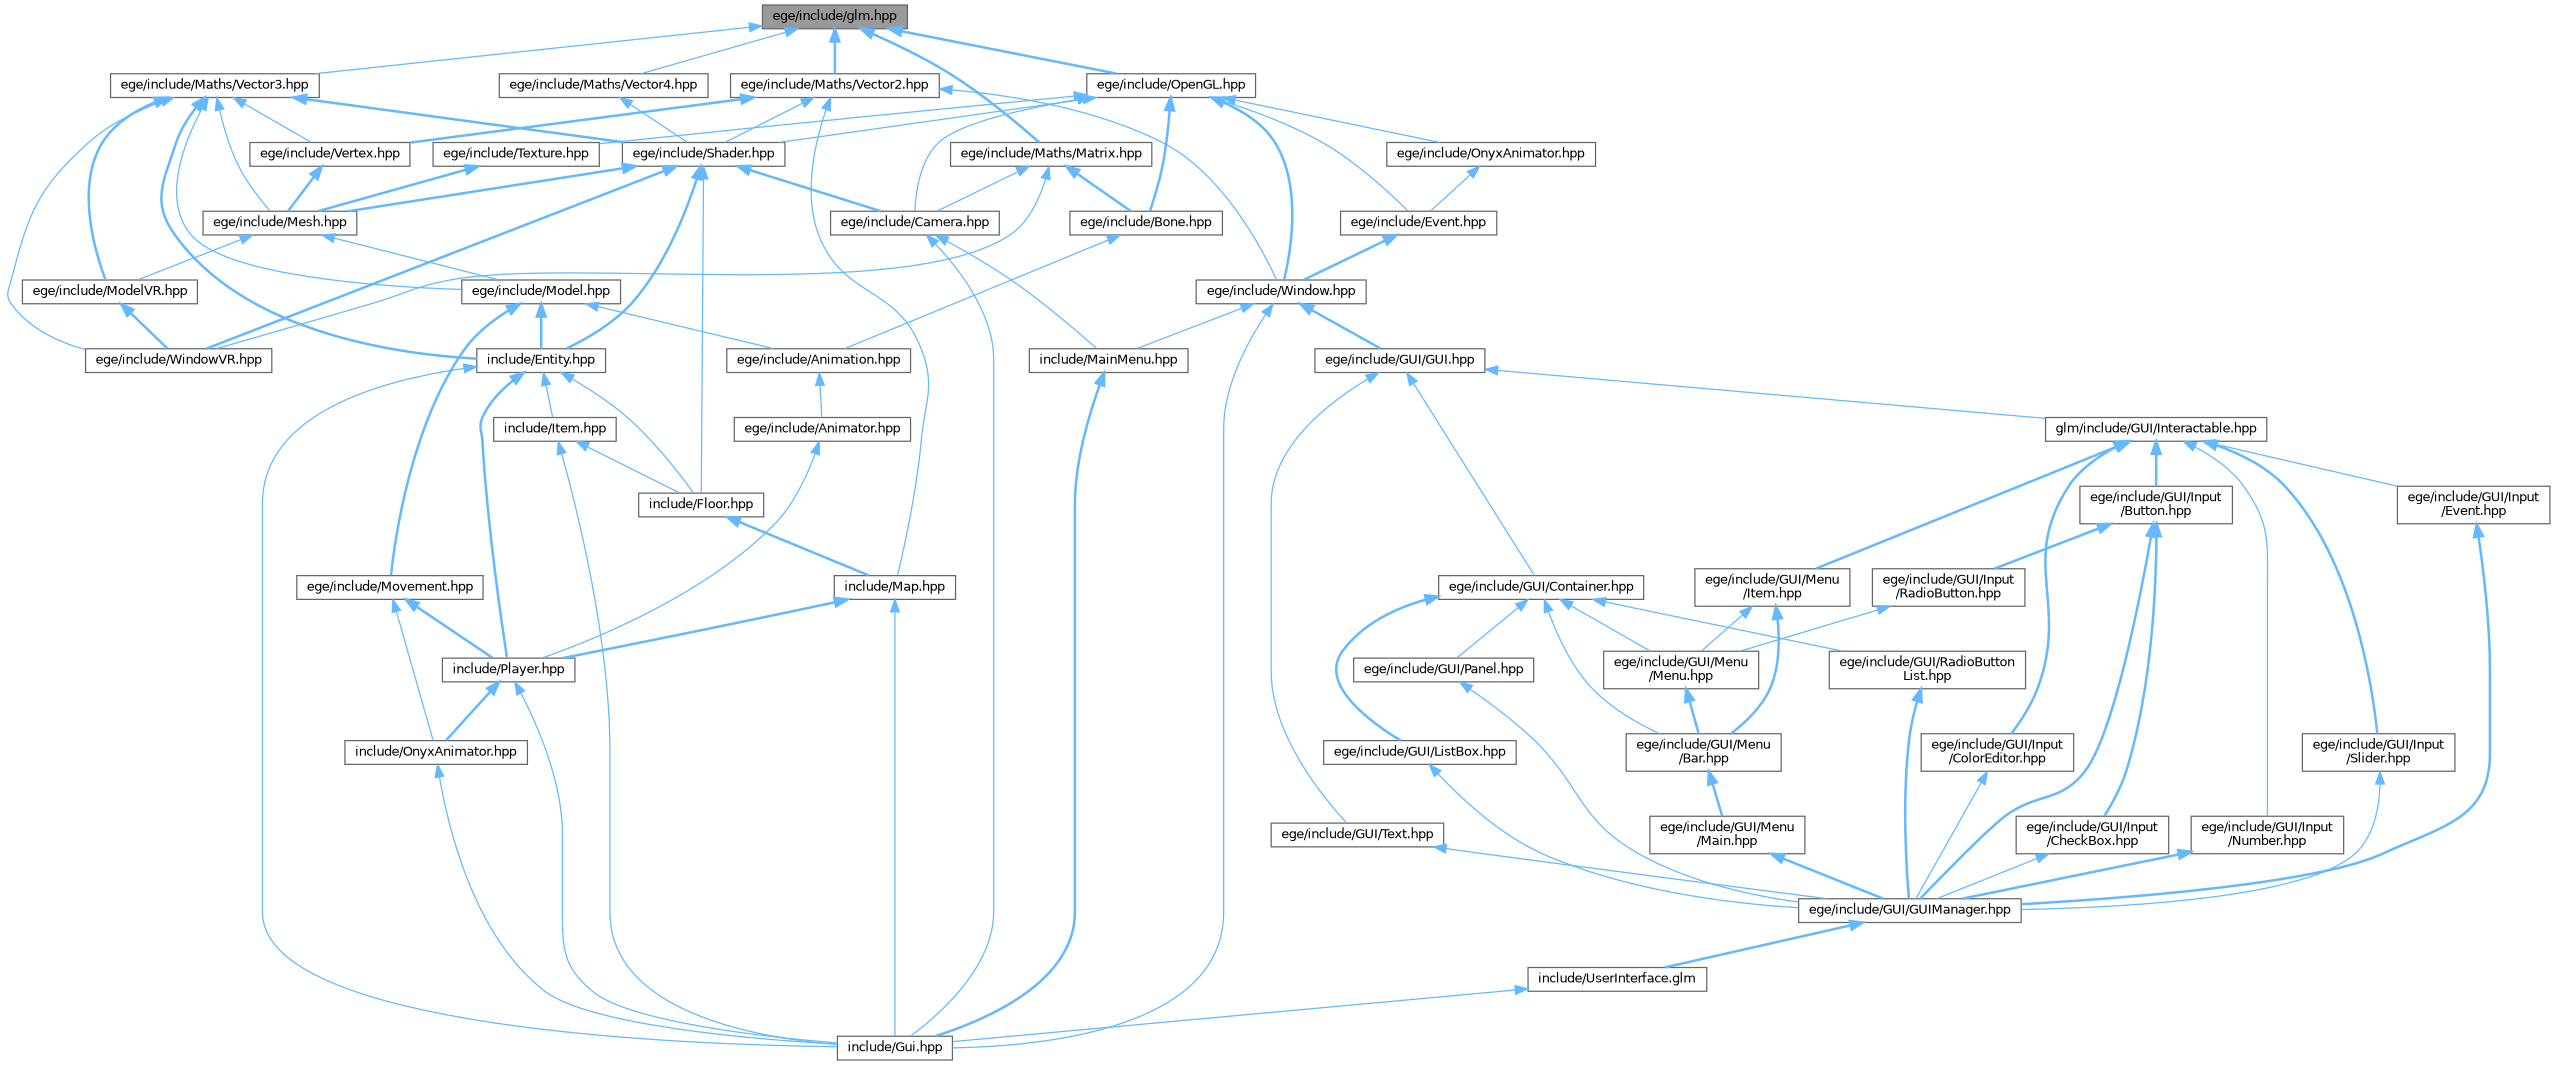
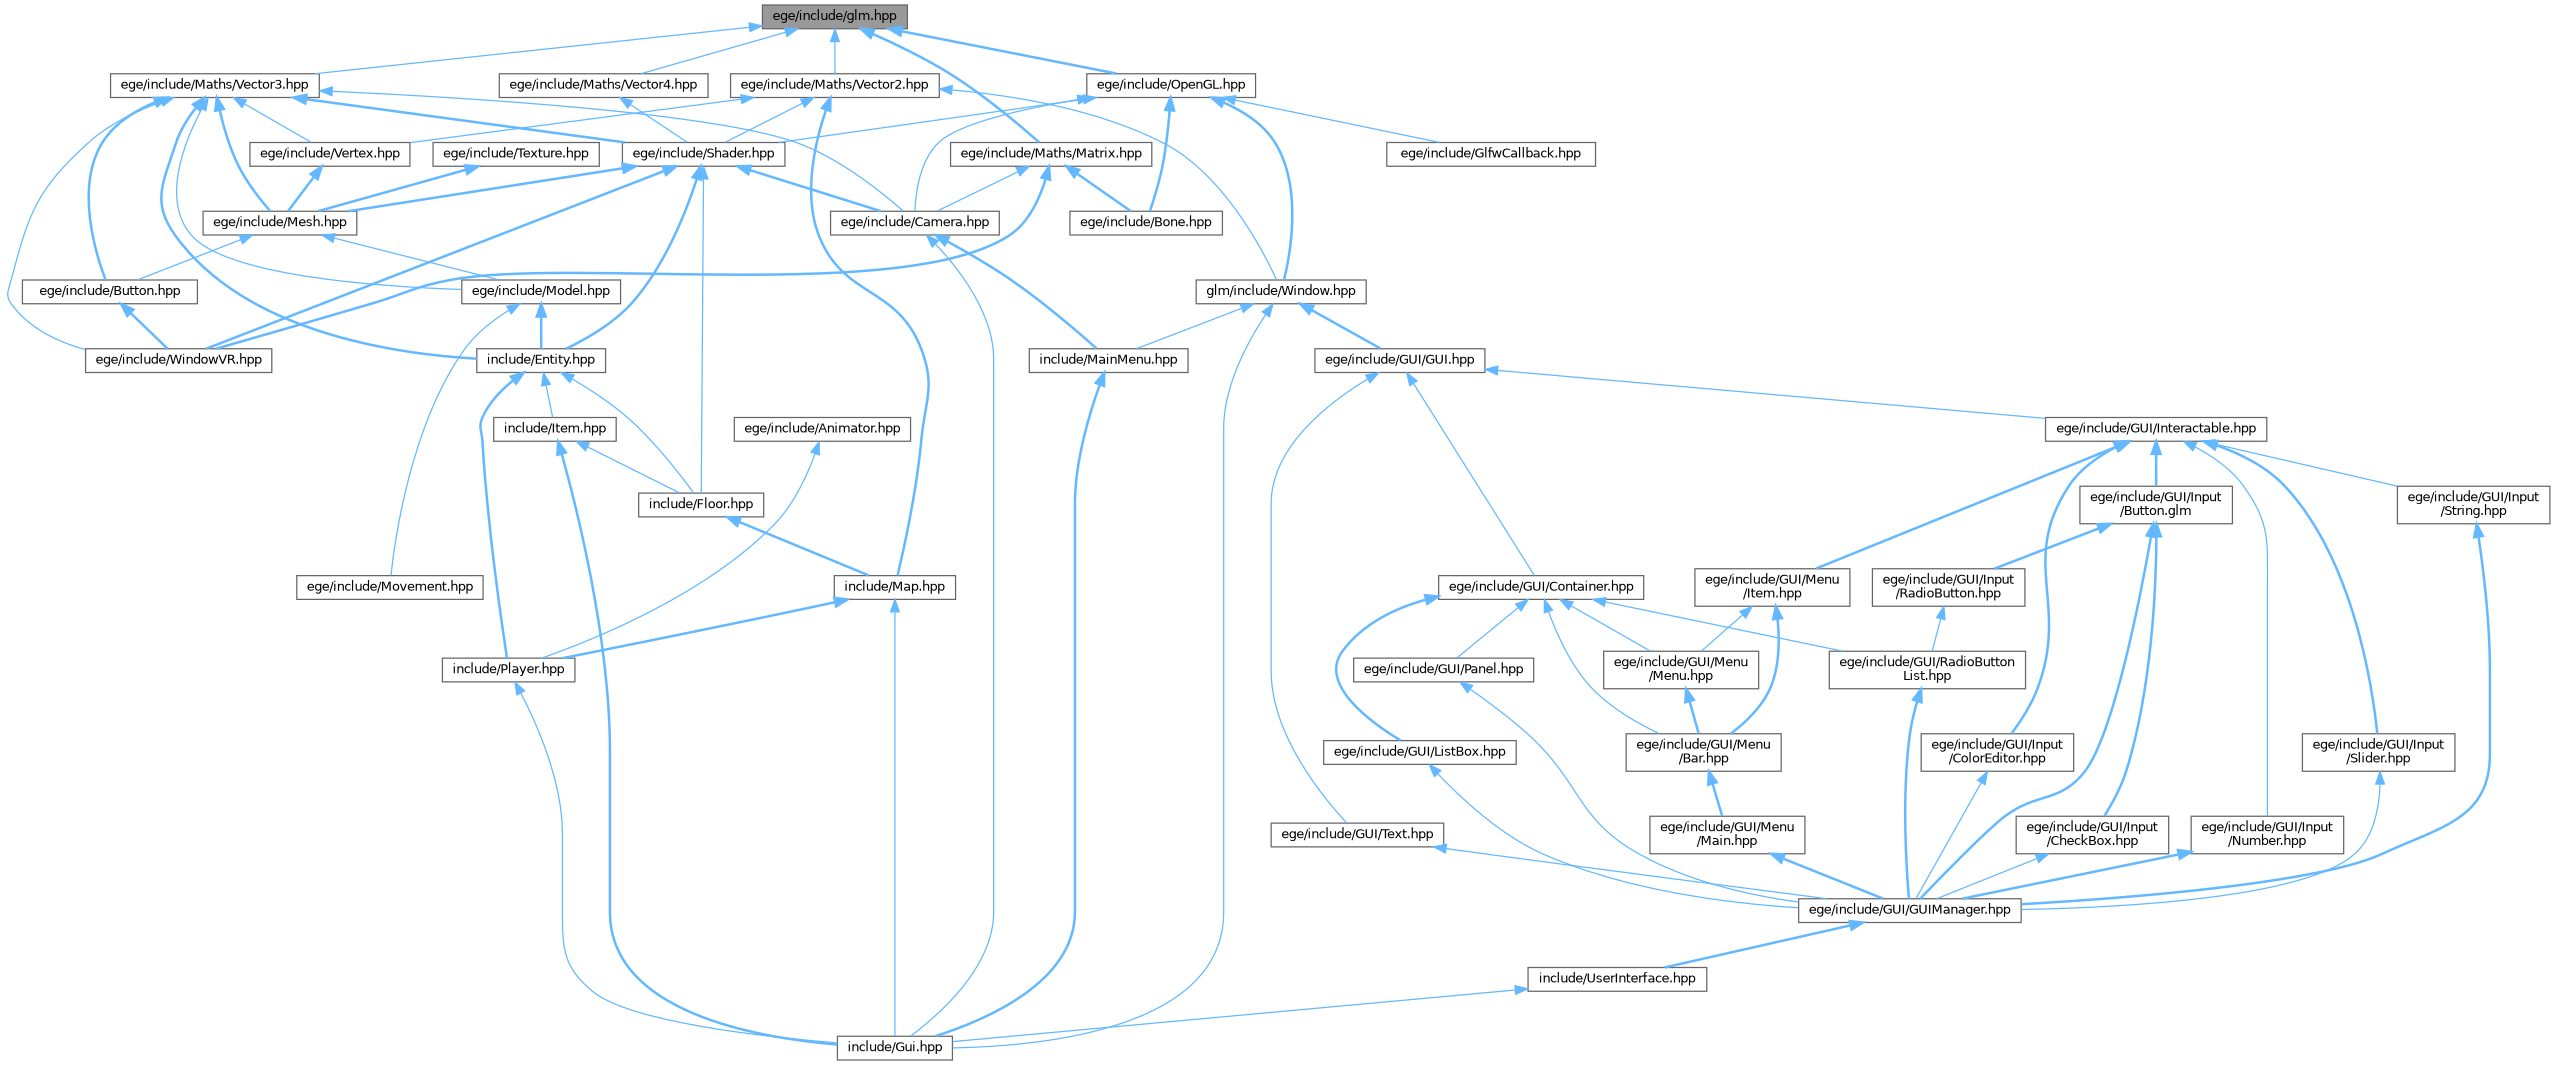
(835, 58) -> (835, 58)
none -> (600, 110)
(837, 119) -> none
(576, 121) -> (576, 121)
(1491, 154) -> (1491, 154)
(238, 164) -> (238, 164)
(1419, 223) -> none
(645, 274) -> (645, 274)
(1025, 290) -> (1025, 290)
(110, 292) -> (110, 292)
(1281, 292) -> (1281, 292)
(900, 315) -> (908, 325)
(819, 361) -> none
(2156, 429) -> (2156, 429)
(424, 430) -> (424, 430)
(2156, 505) -> (2156, 505)
(2474, 505) -> (2474, 505)
(1809, 631) -> (1936, 635)
(455, 632) -> none
(436, 752) -> none
(610, 824) -> (610, 824)
(262, 883) -> none
(1617, 979) -> (1617, 979)
